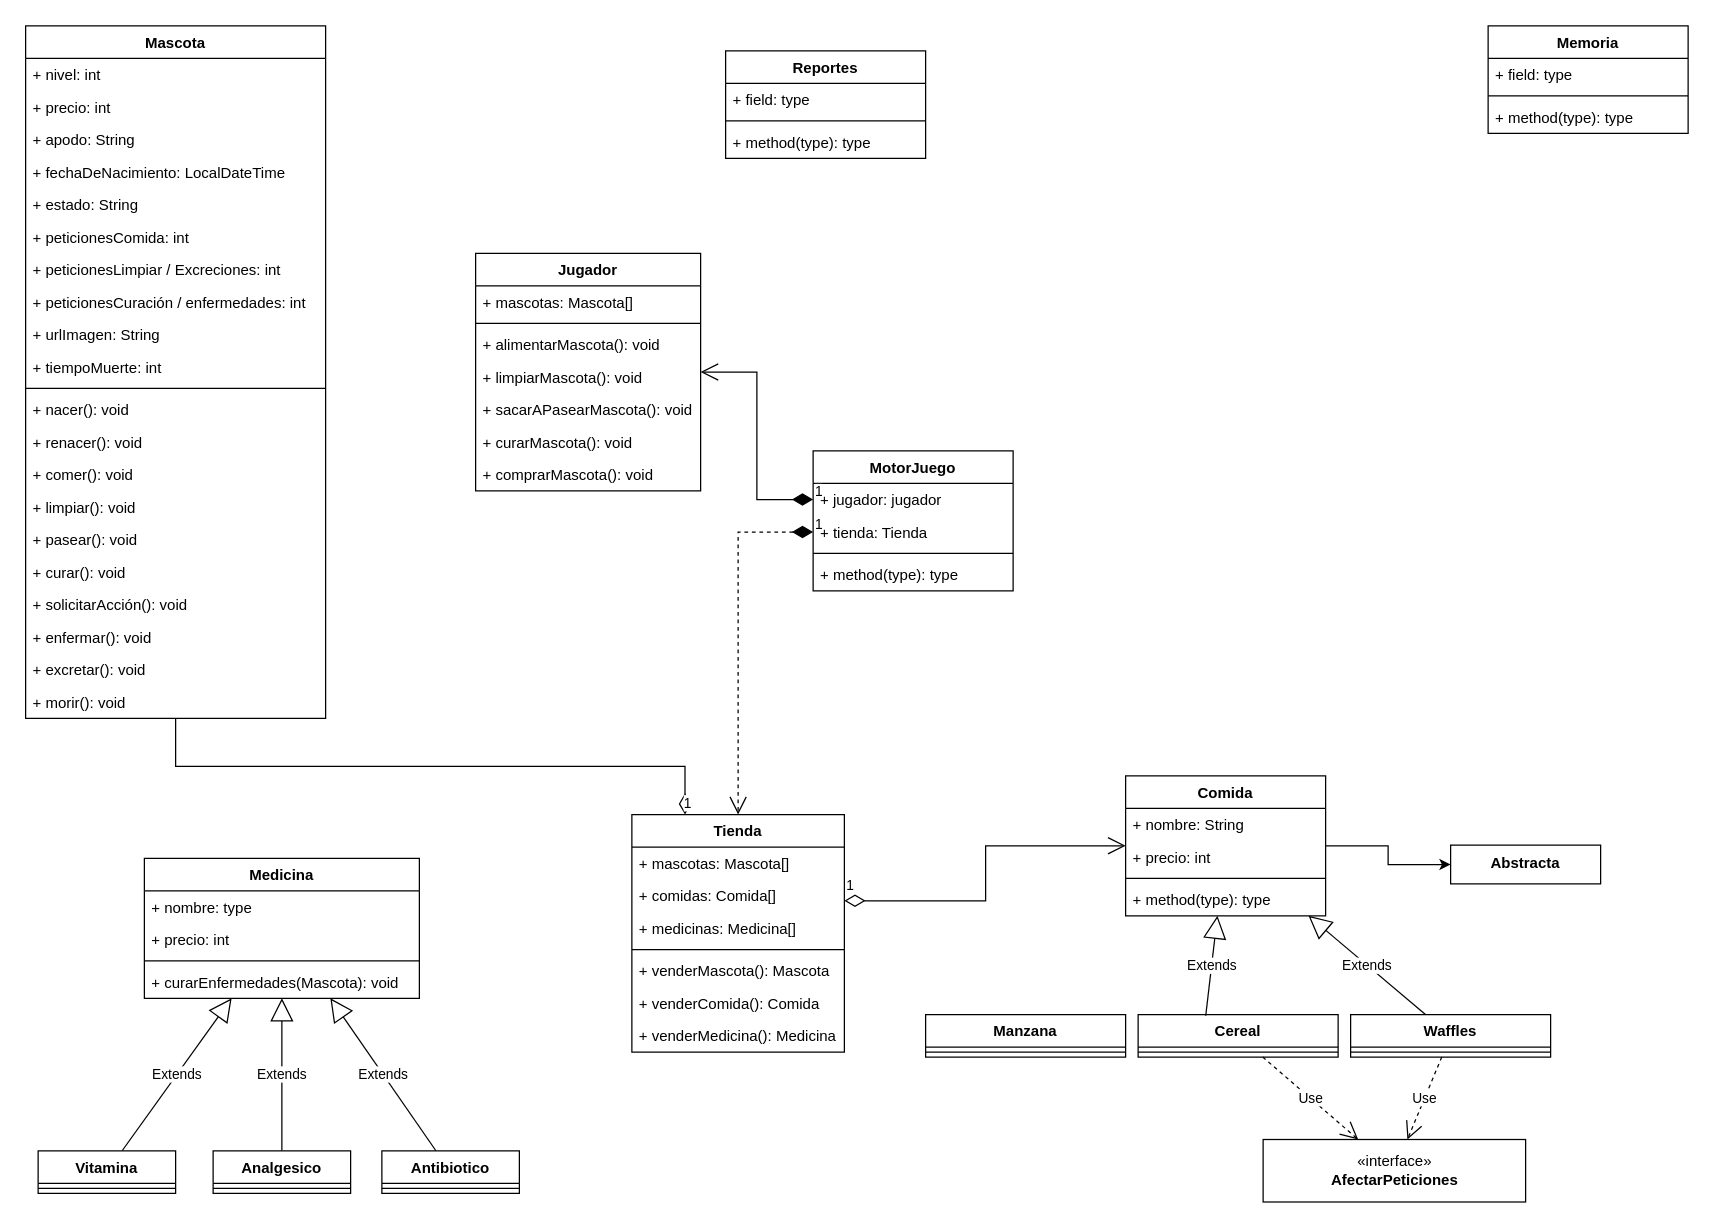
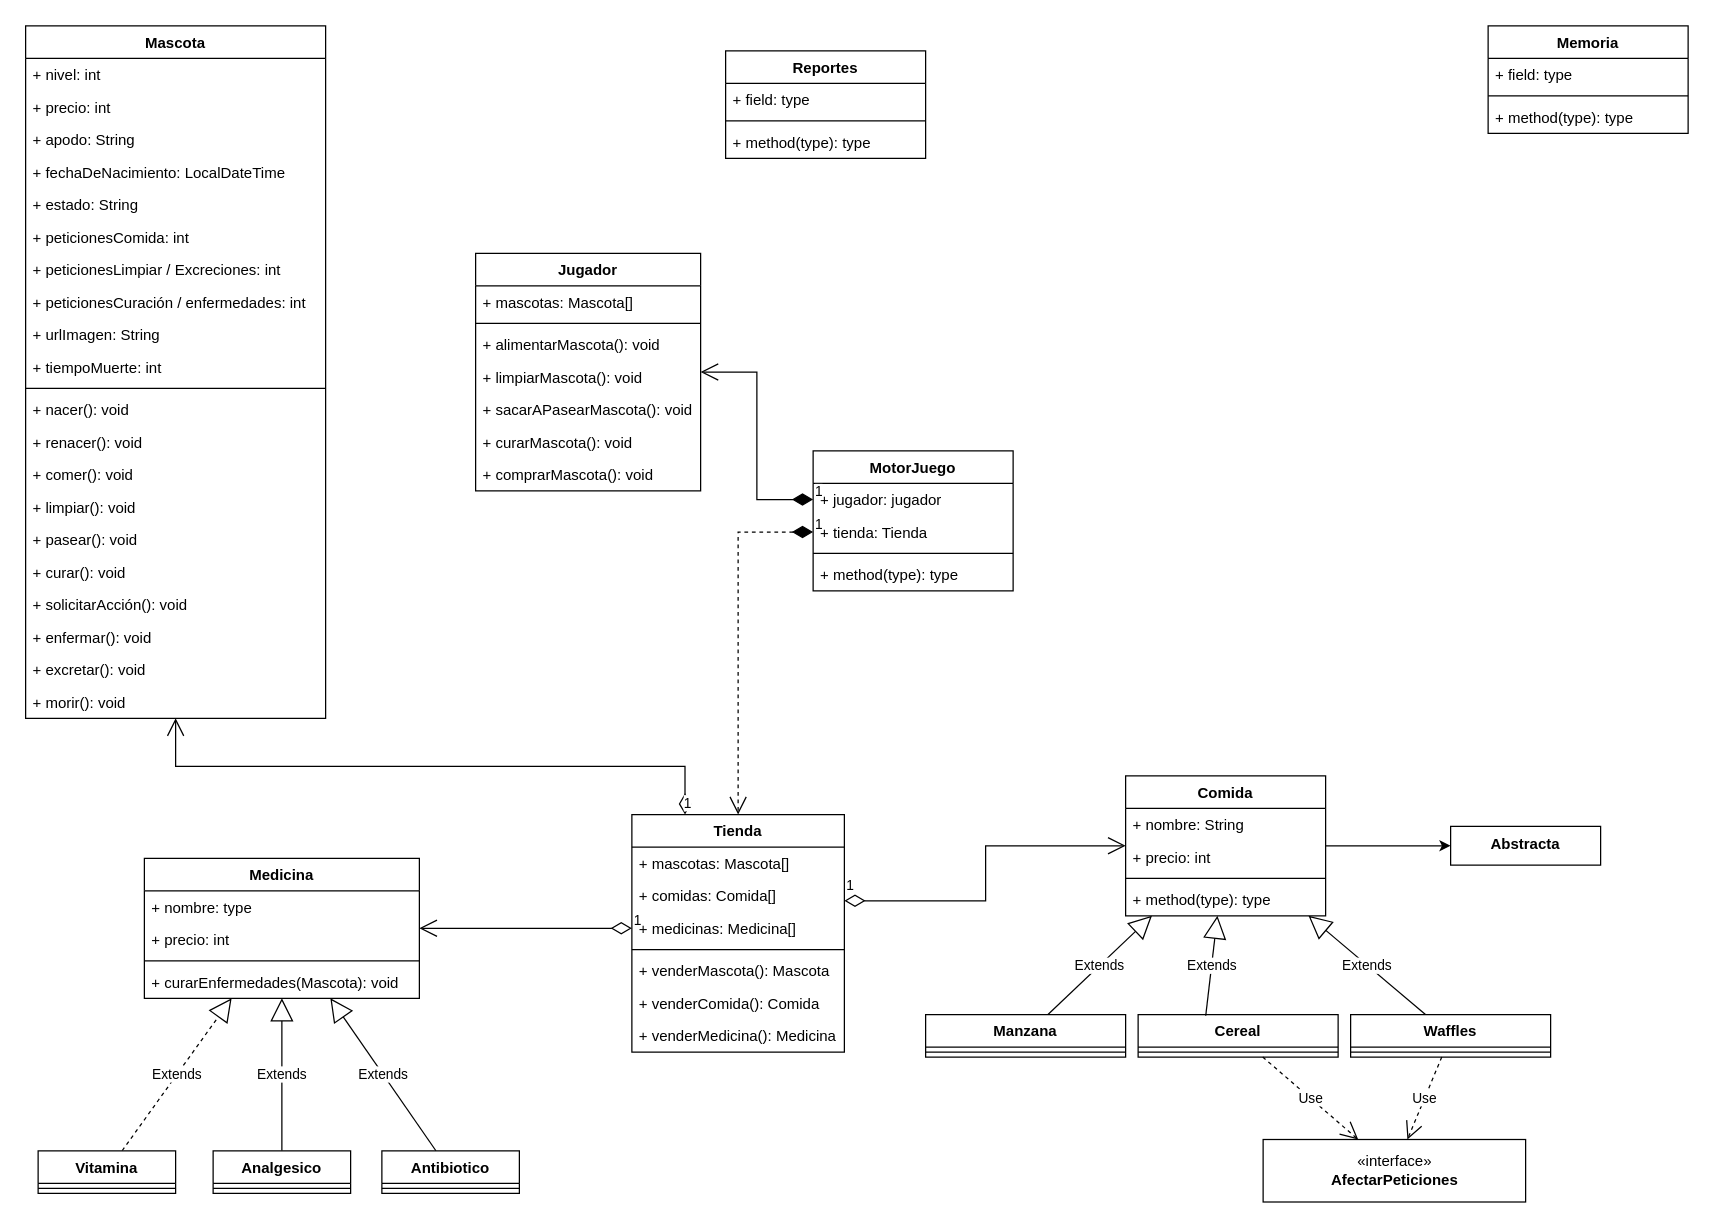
(176, 725) -> (176, 725)
(1526, 864) -> (1526, 846)
none -> (518, 928)
none -> (1092, 973)
(147, 1116) -> (147, 1116)
